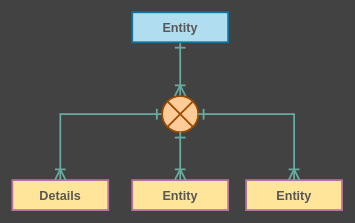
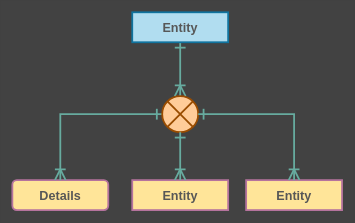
(60, 195) -> (60, 195)
